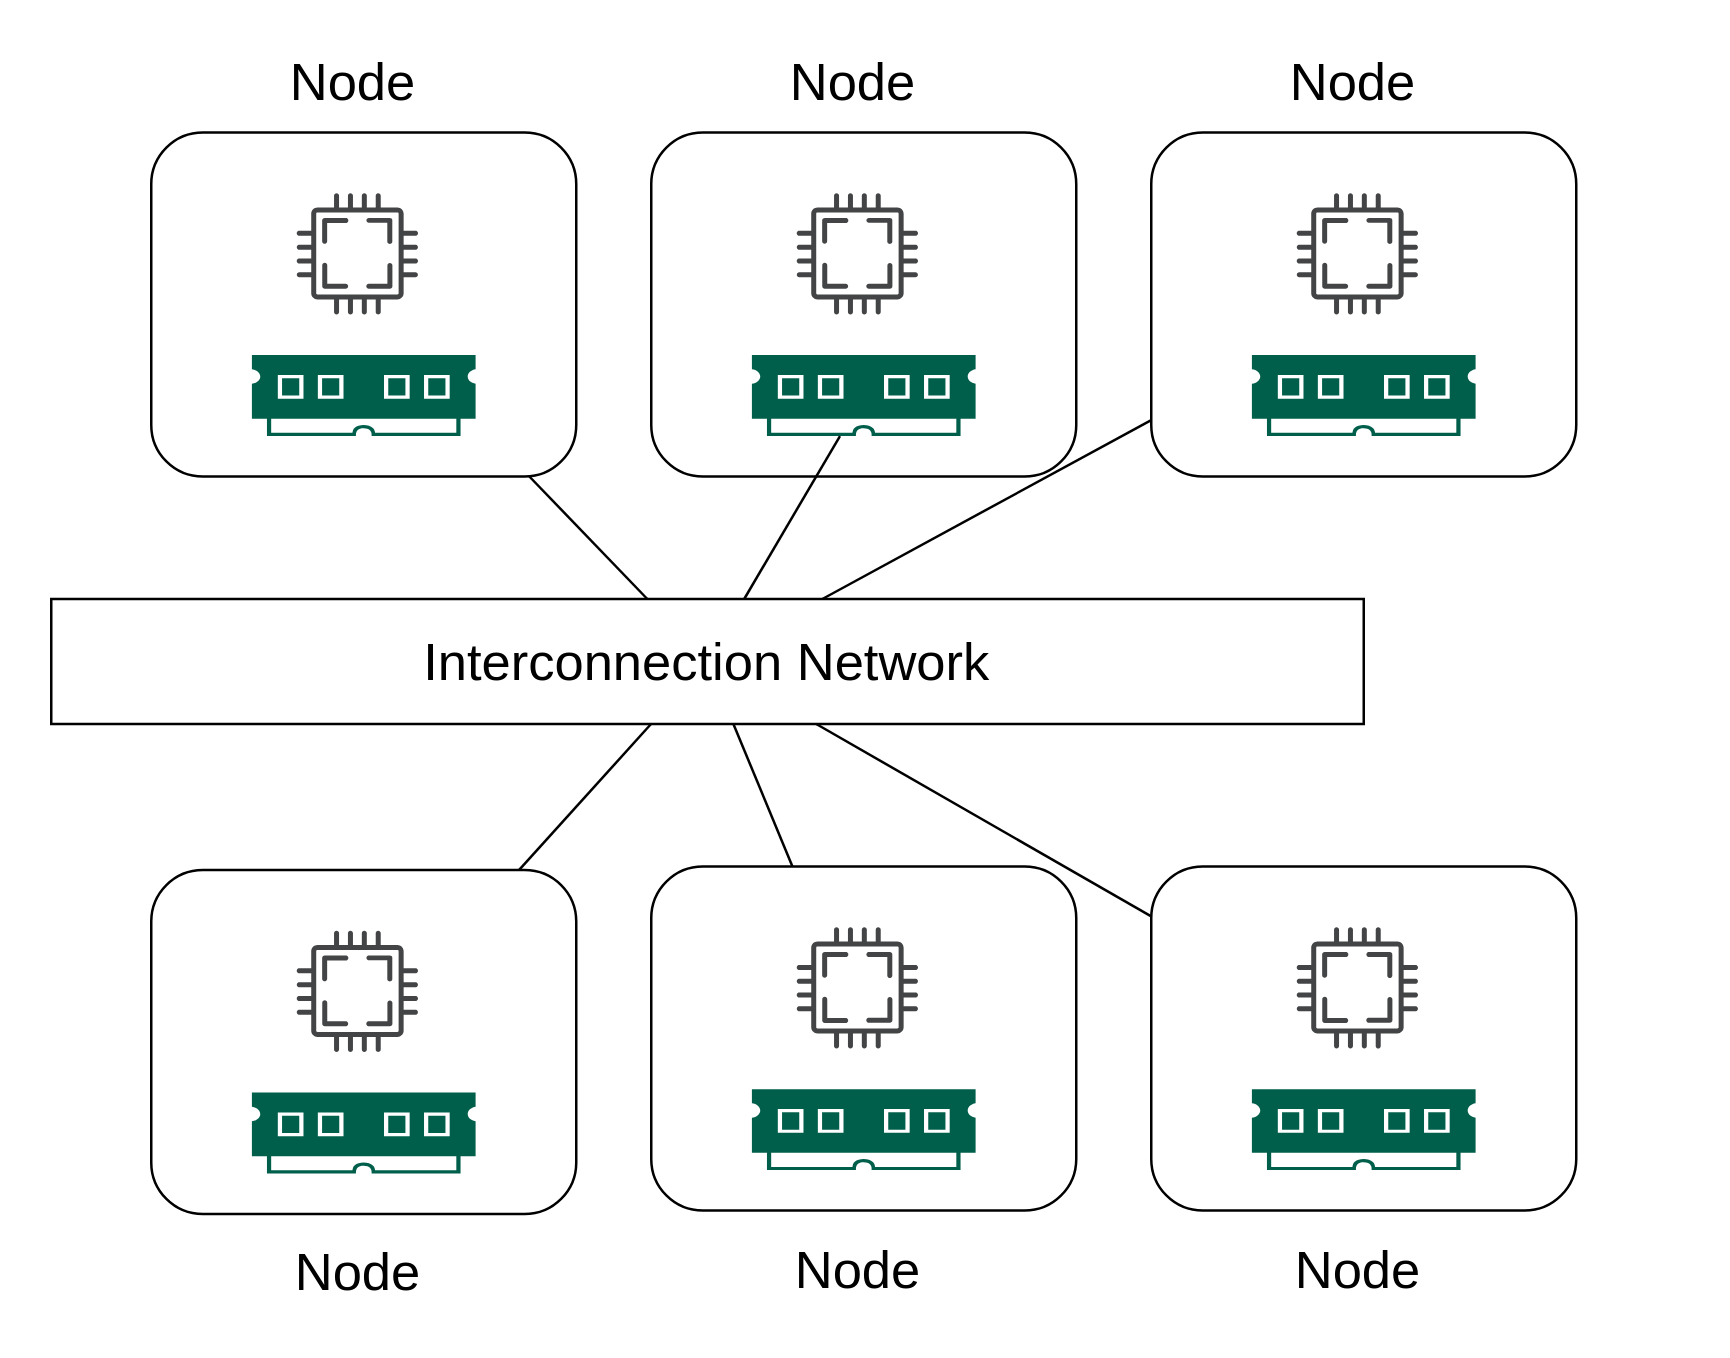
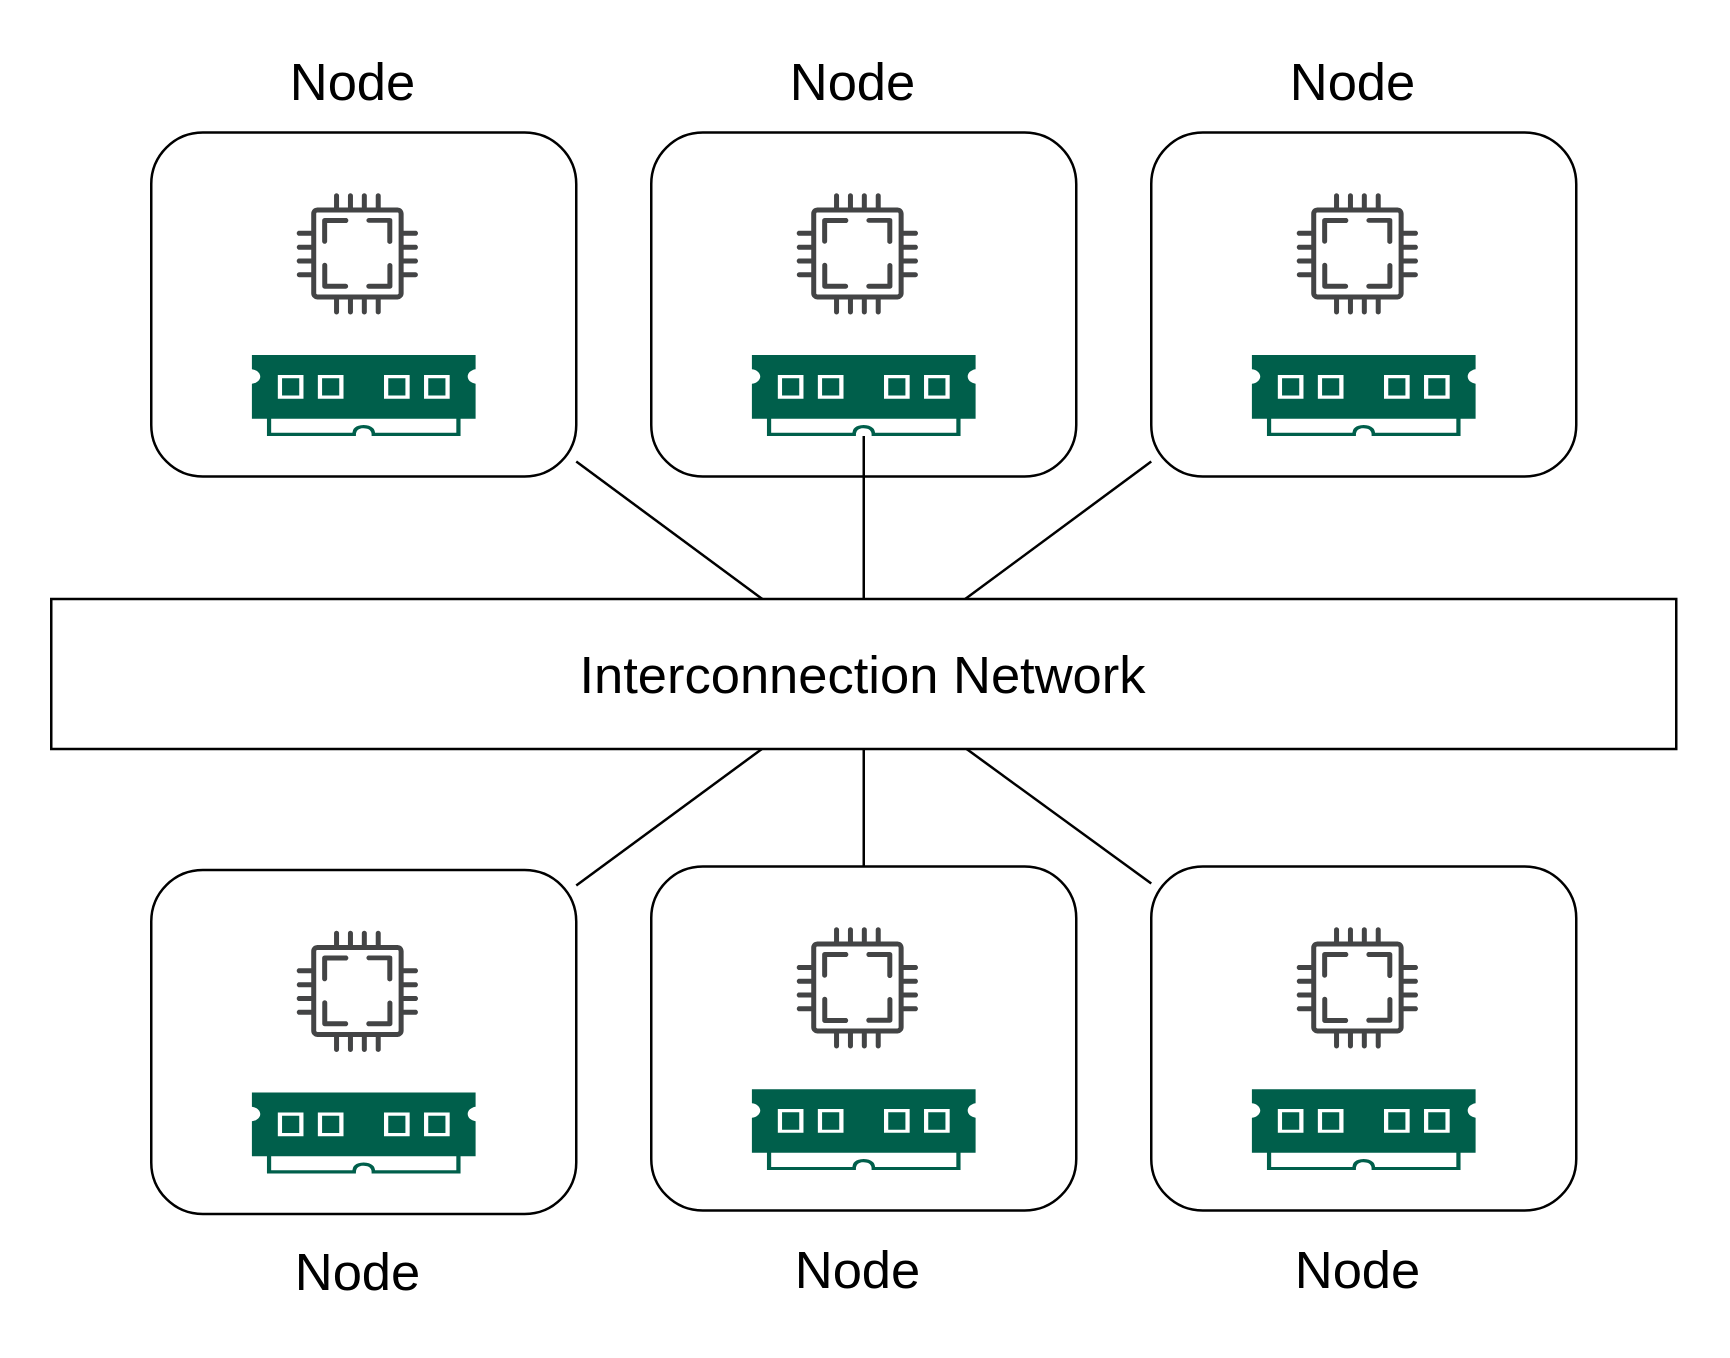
(708, 661) -> (864, 674)
